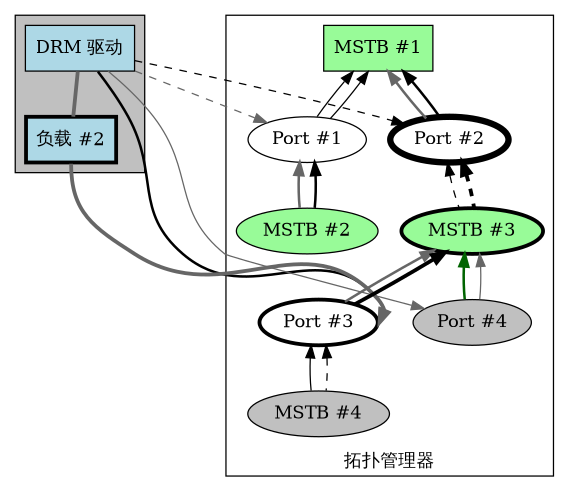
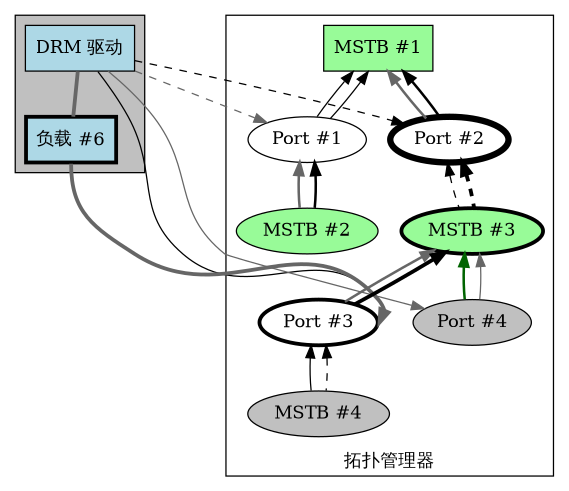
(71, 140) -> (71, 140)
(190, 258) -> (190, 258)
